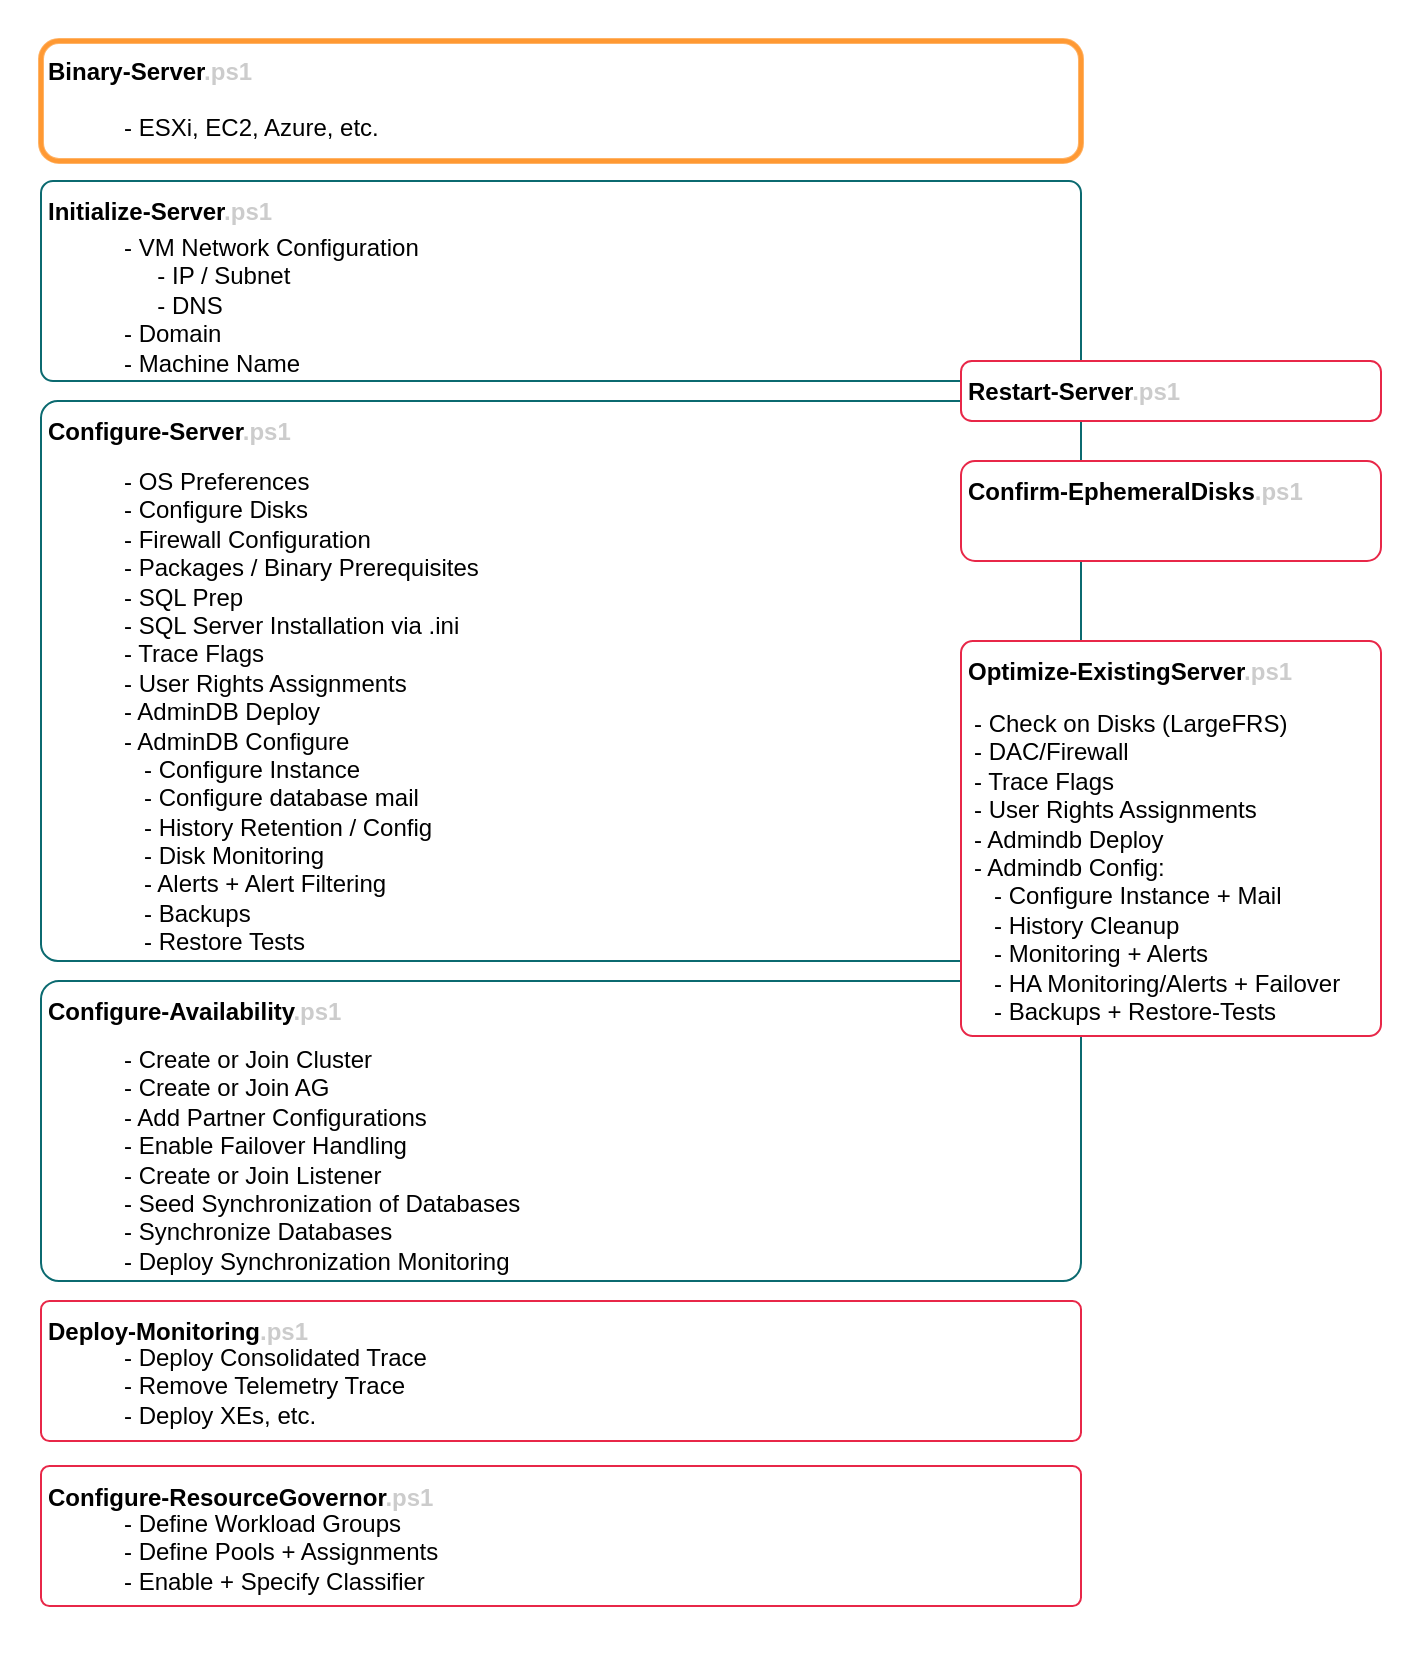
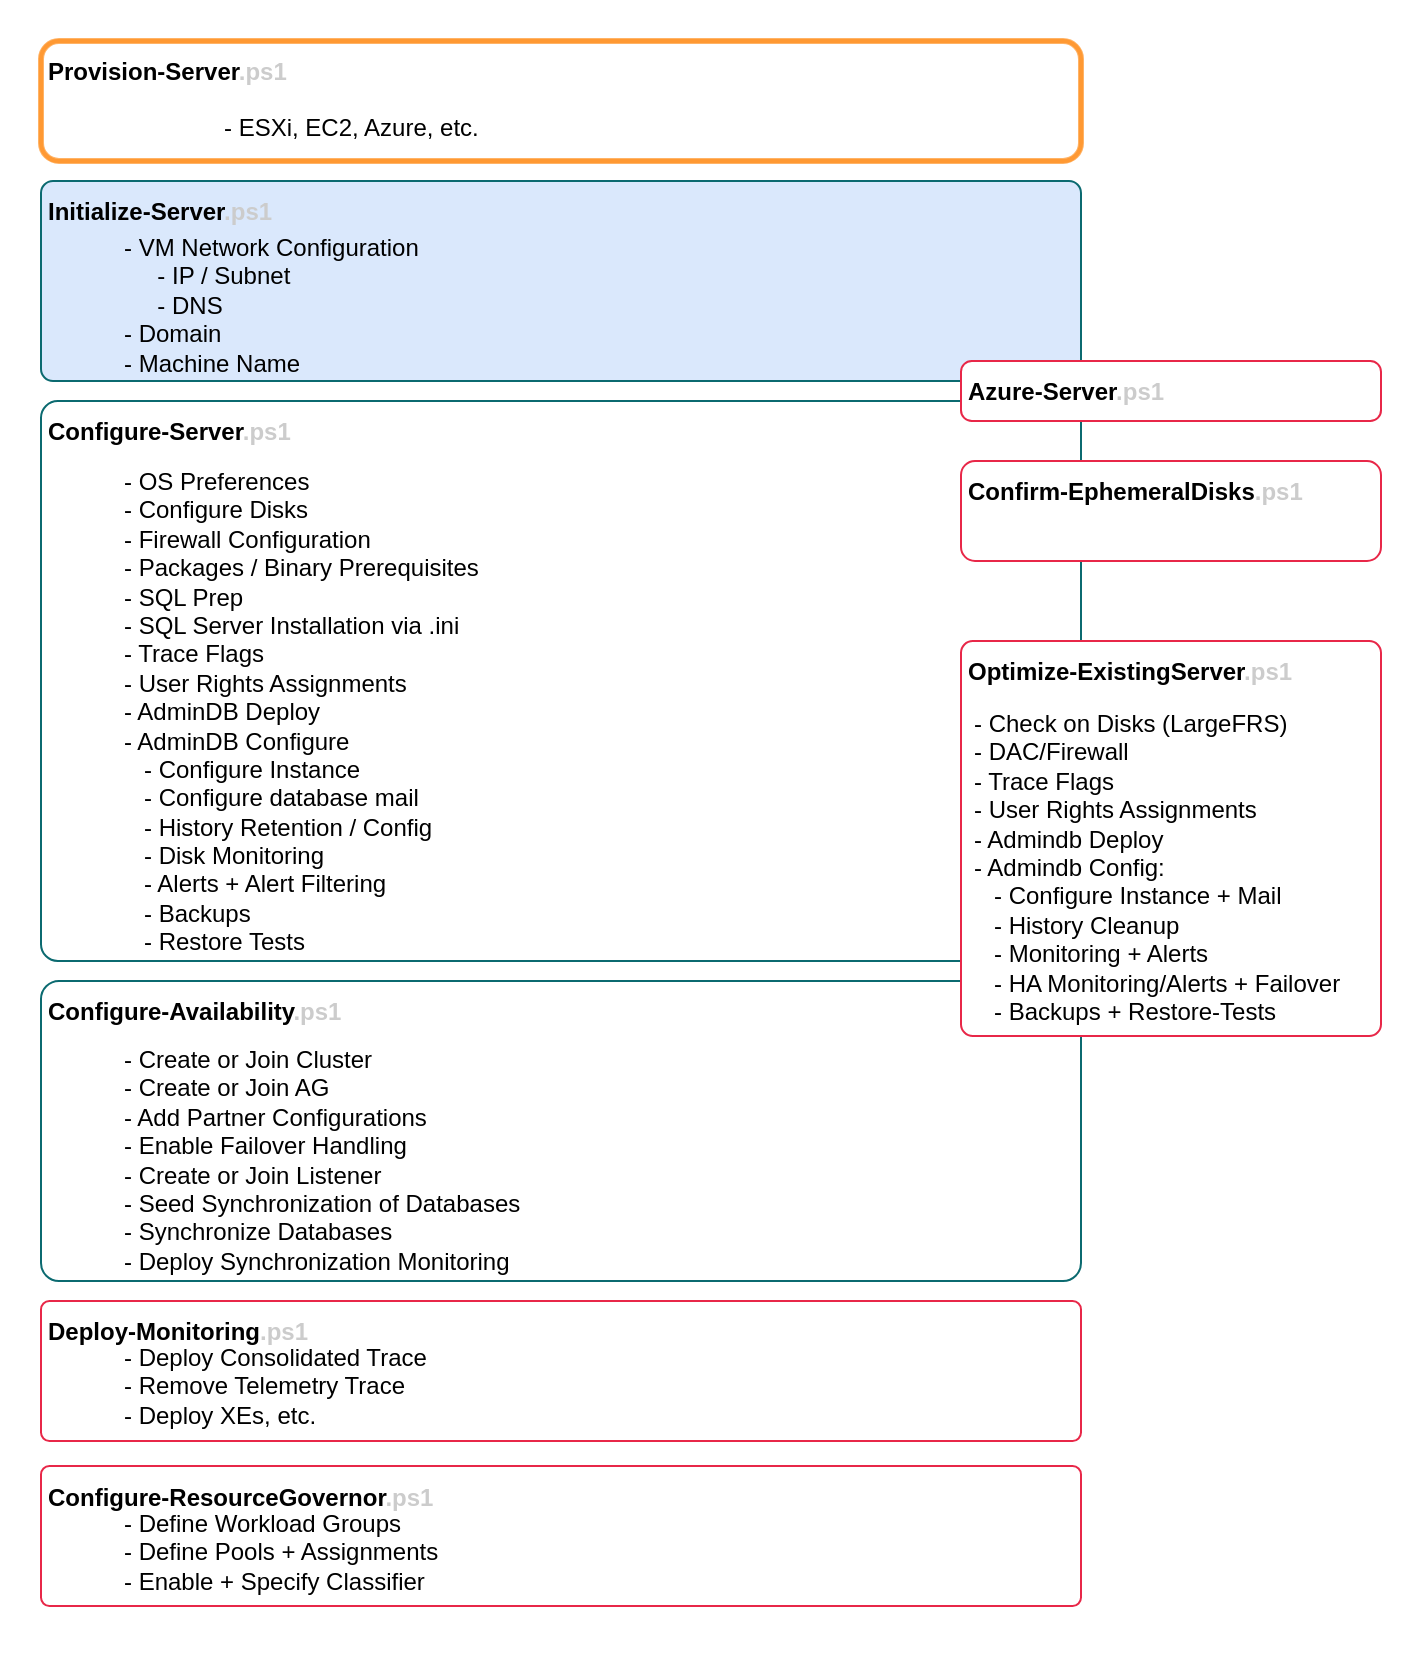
(157, 73) -> (174, 73)
(361, 121) -> (461, 121)
(561, 281) -> (561, 281)
(1087, 393) -> (1073, 393)
